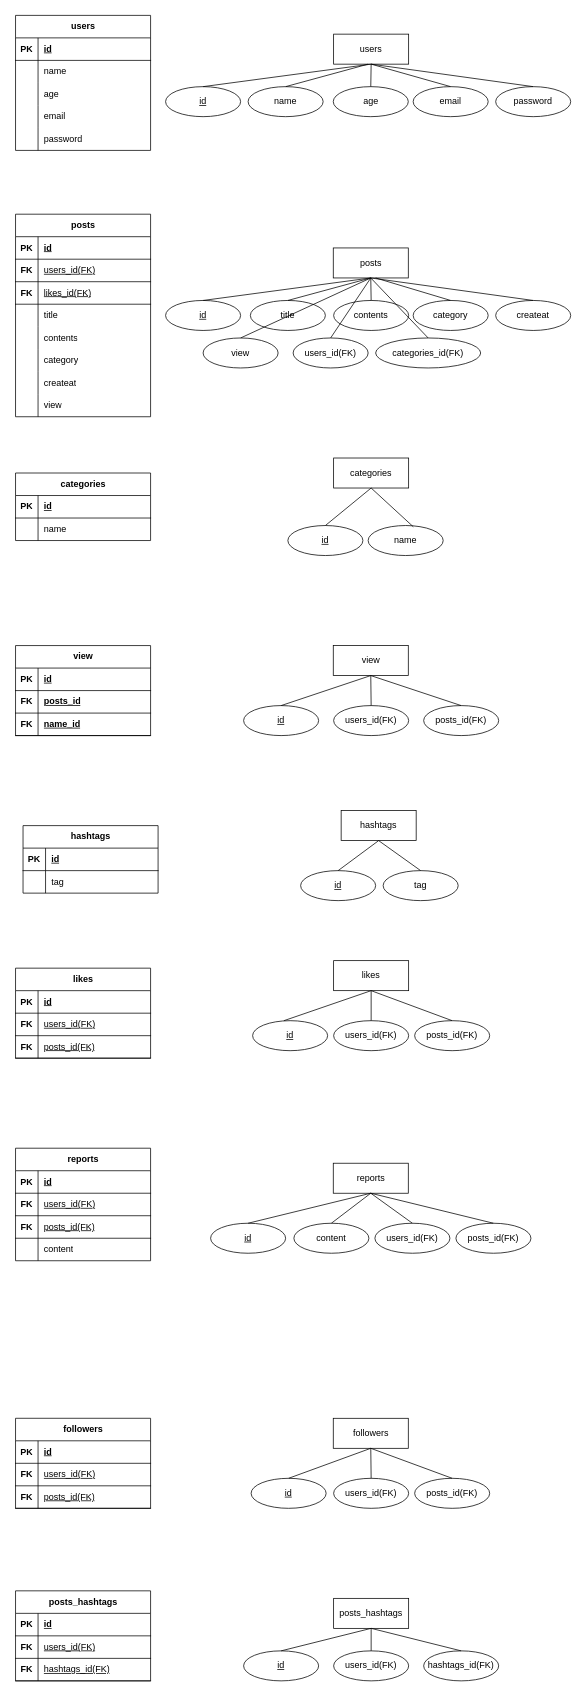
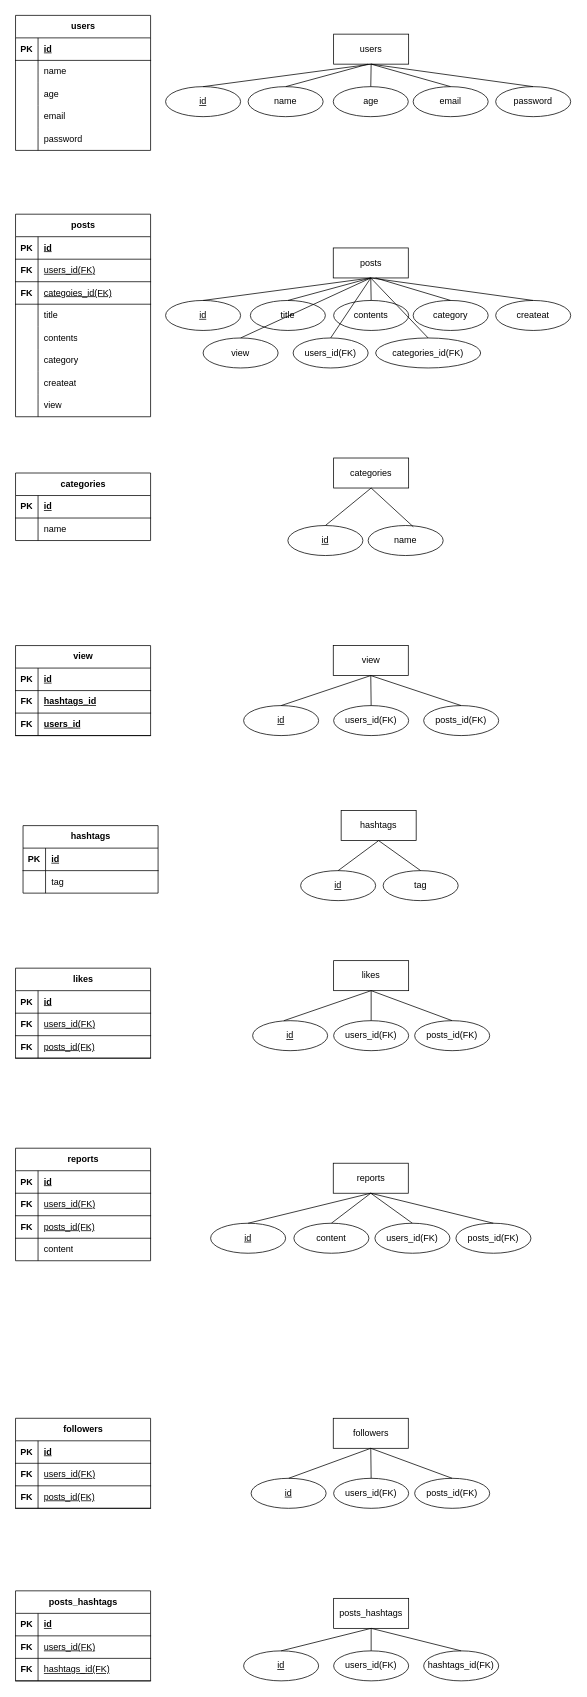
(71, 293) -> (82, 293)
(63, 702) -> (70, 702)
(60, 724) -> (63, 724)
